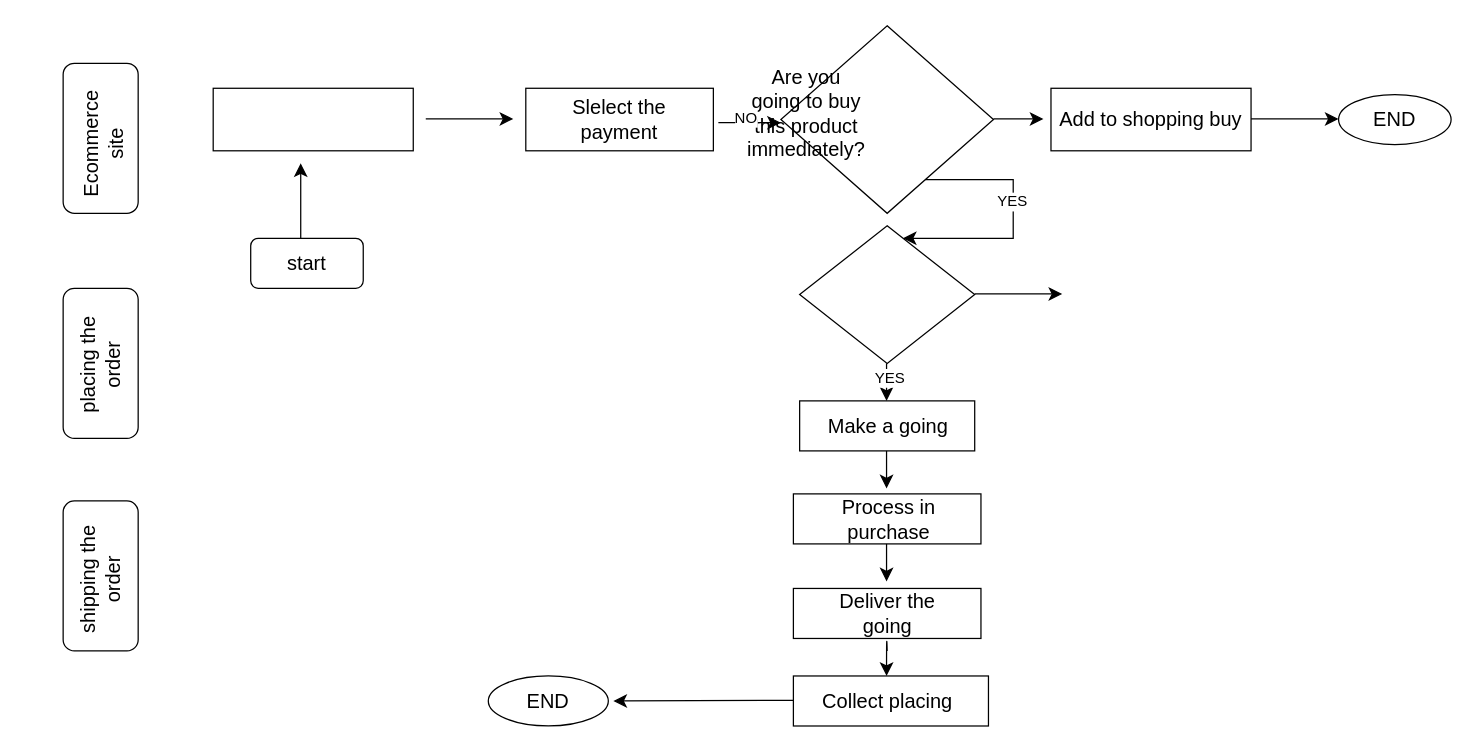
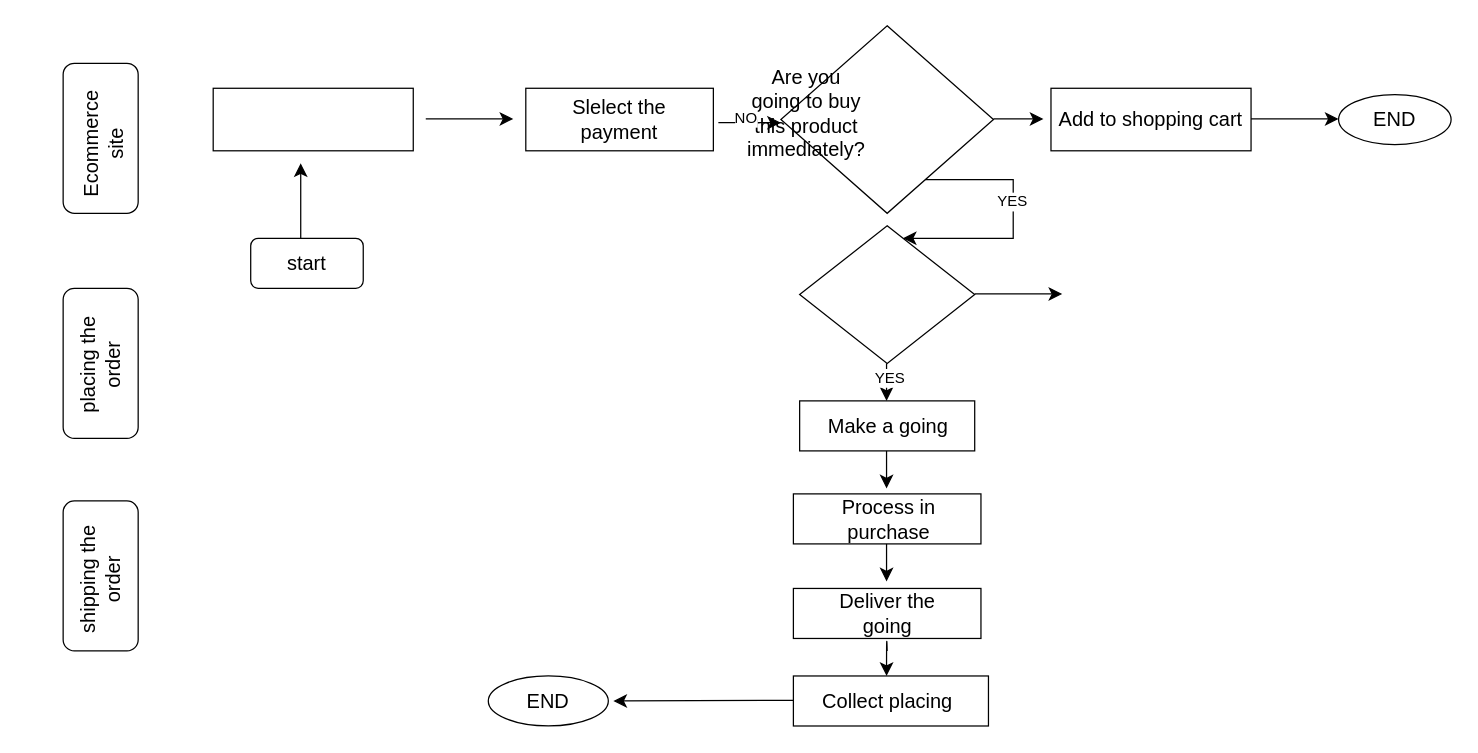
(1151, 119) -> (1151, 119)
